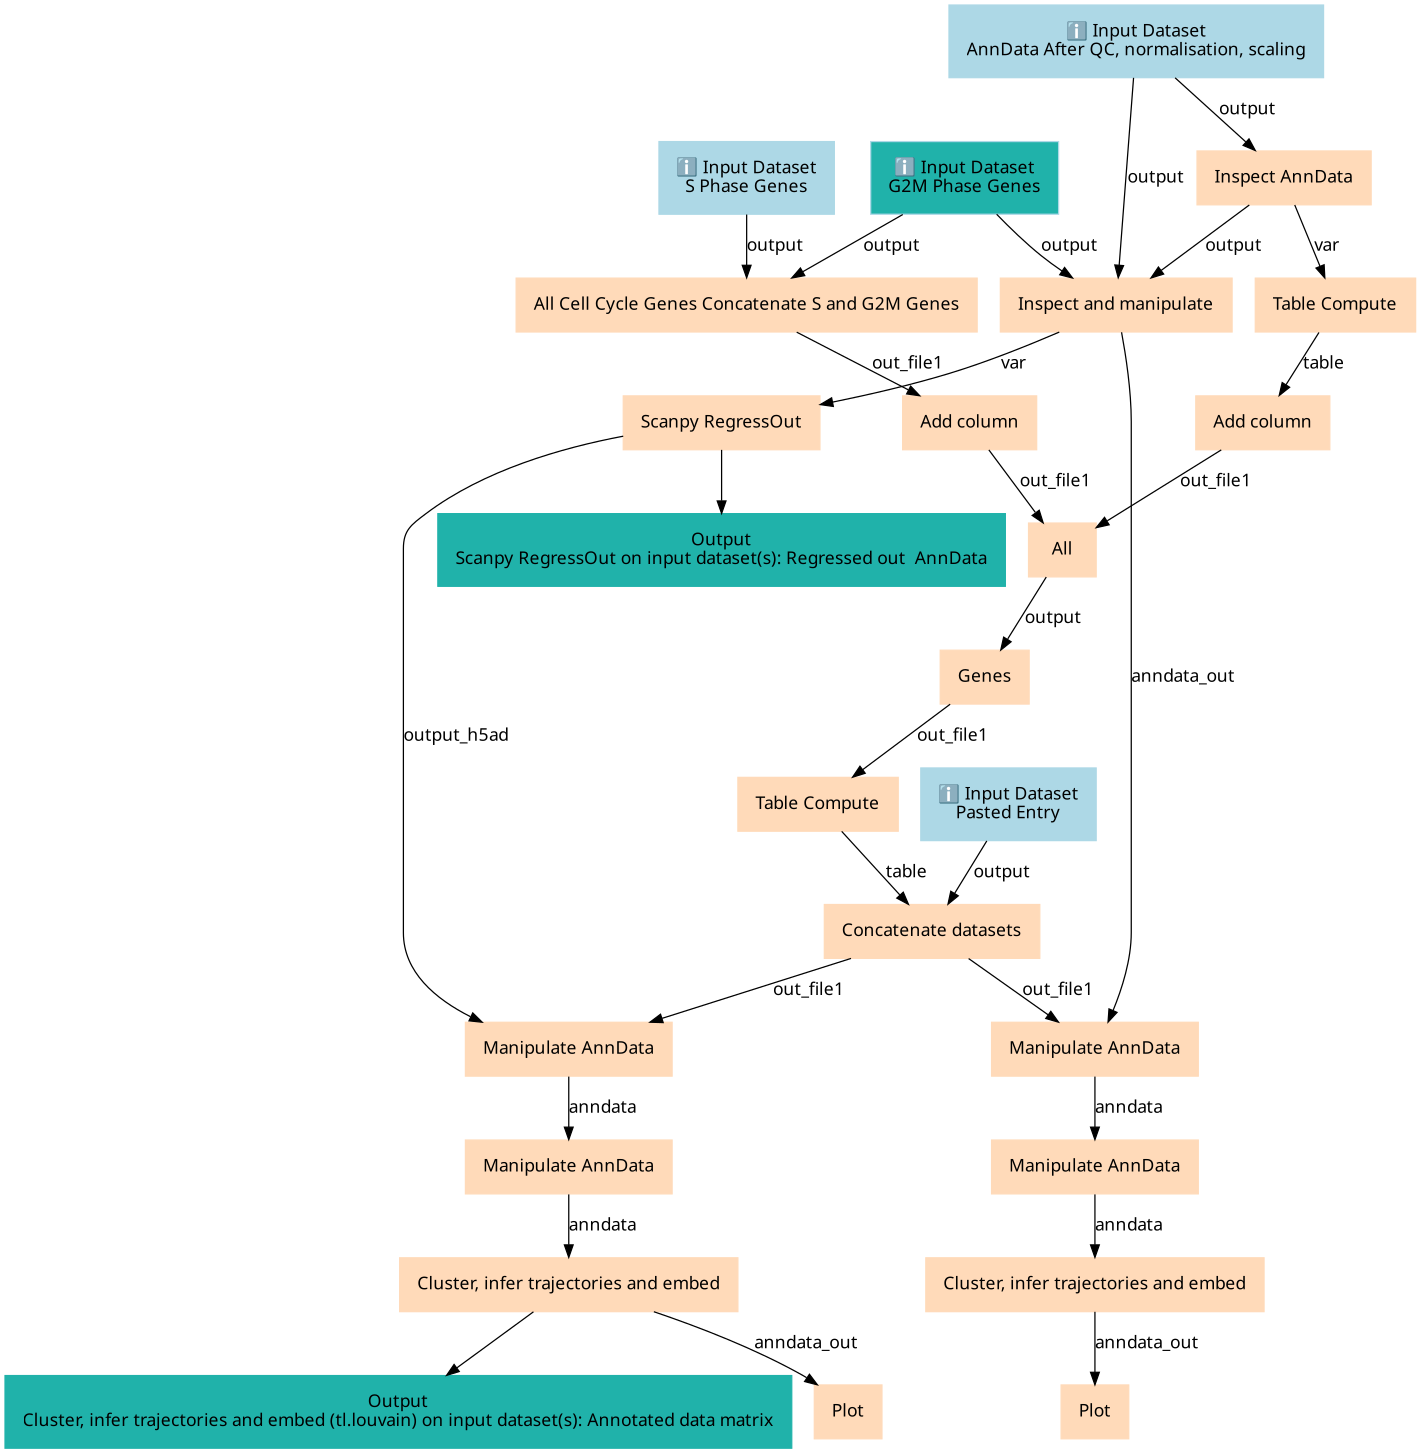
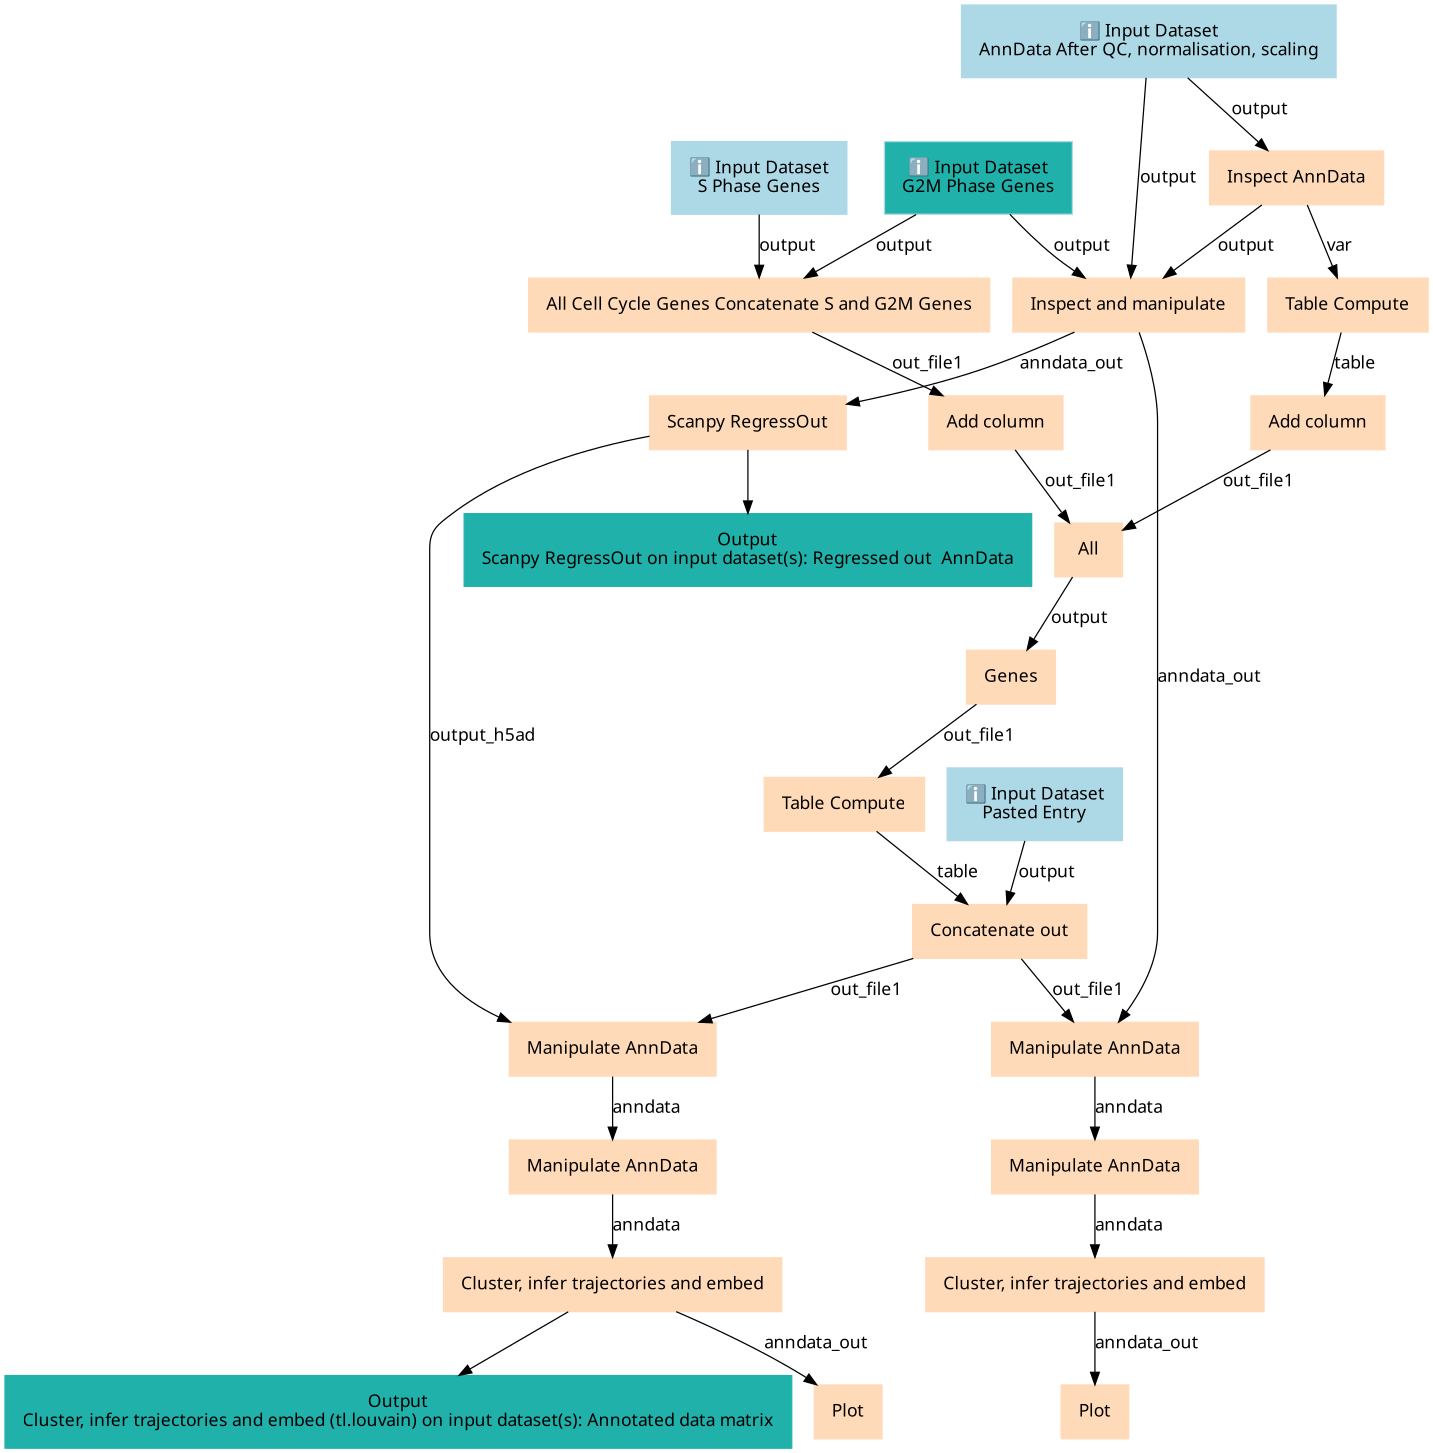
(1014, 364) -> (1072, 364)
(932, 931) -> (1000, 931)
